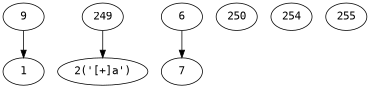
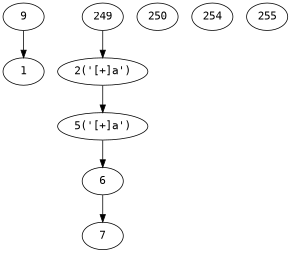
none -> (103, 126)
